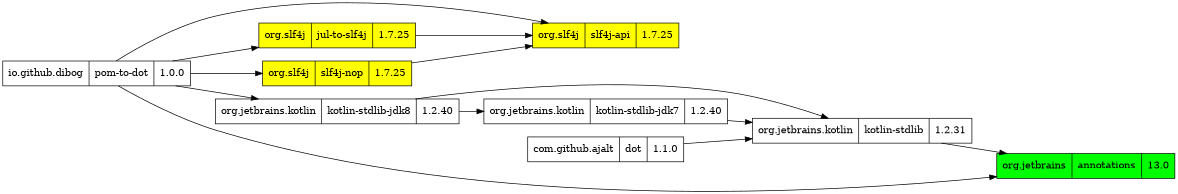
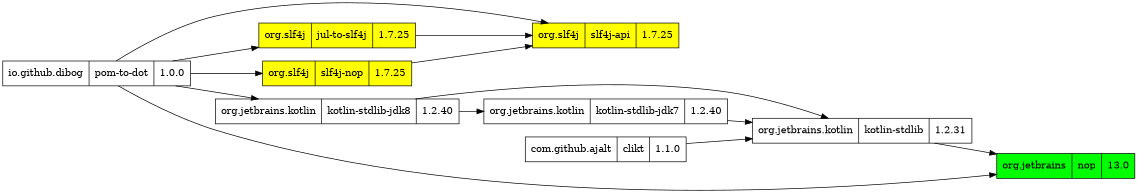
(633, 149) -> (633, 149)
(1107, 166) -> (1087, 166)
